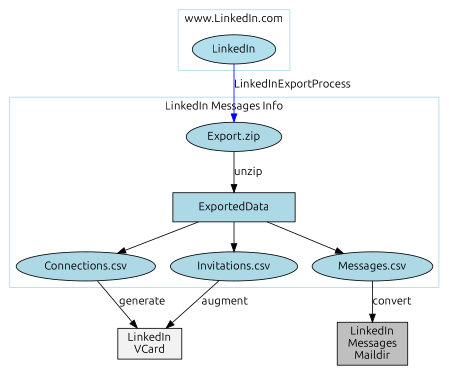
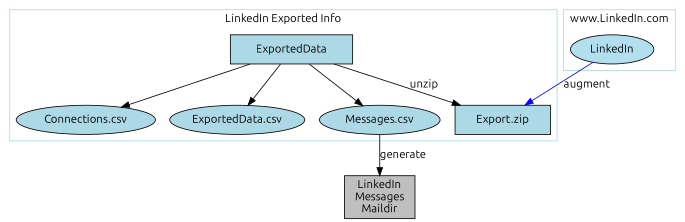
(293, 85) -> (587, 85)
(224, 106) -> (283, 19)
(234, 137) -> (503, 120)
(234, 168) -> (393, 83)
(234, 266) -> (237, 120)
(392, 302) -> (403, 155)
(150, 344) -> none
